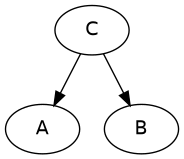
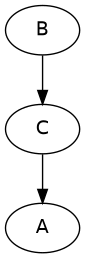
(114, 74) -> (43, 73)
